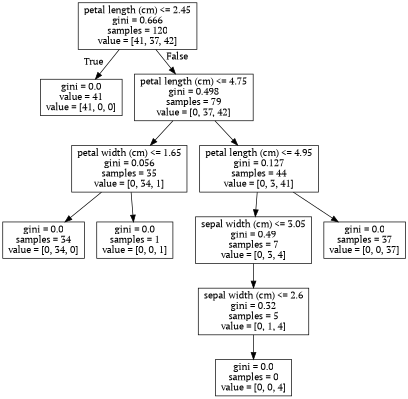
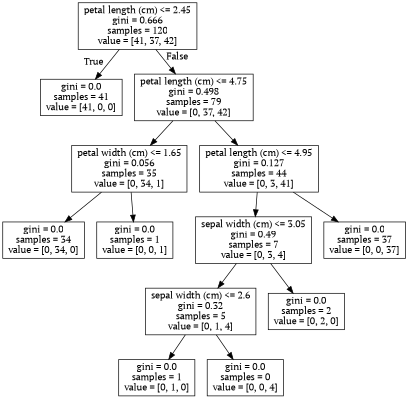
(81, 97) -> (81, 97)
none -> (306, 311)
none -> (157, 378)
